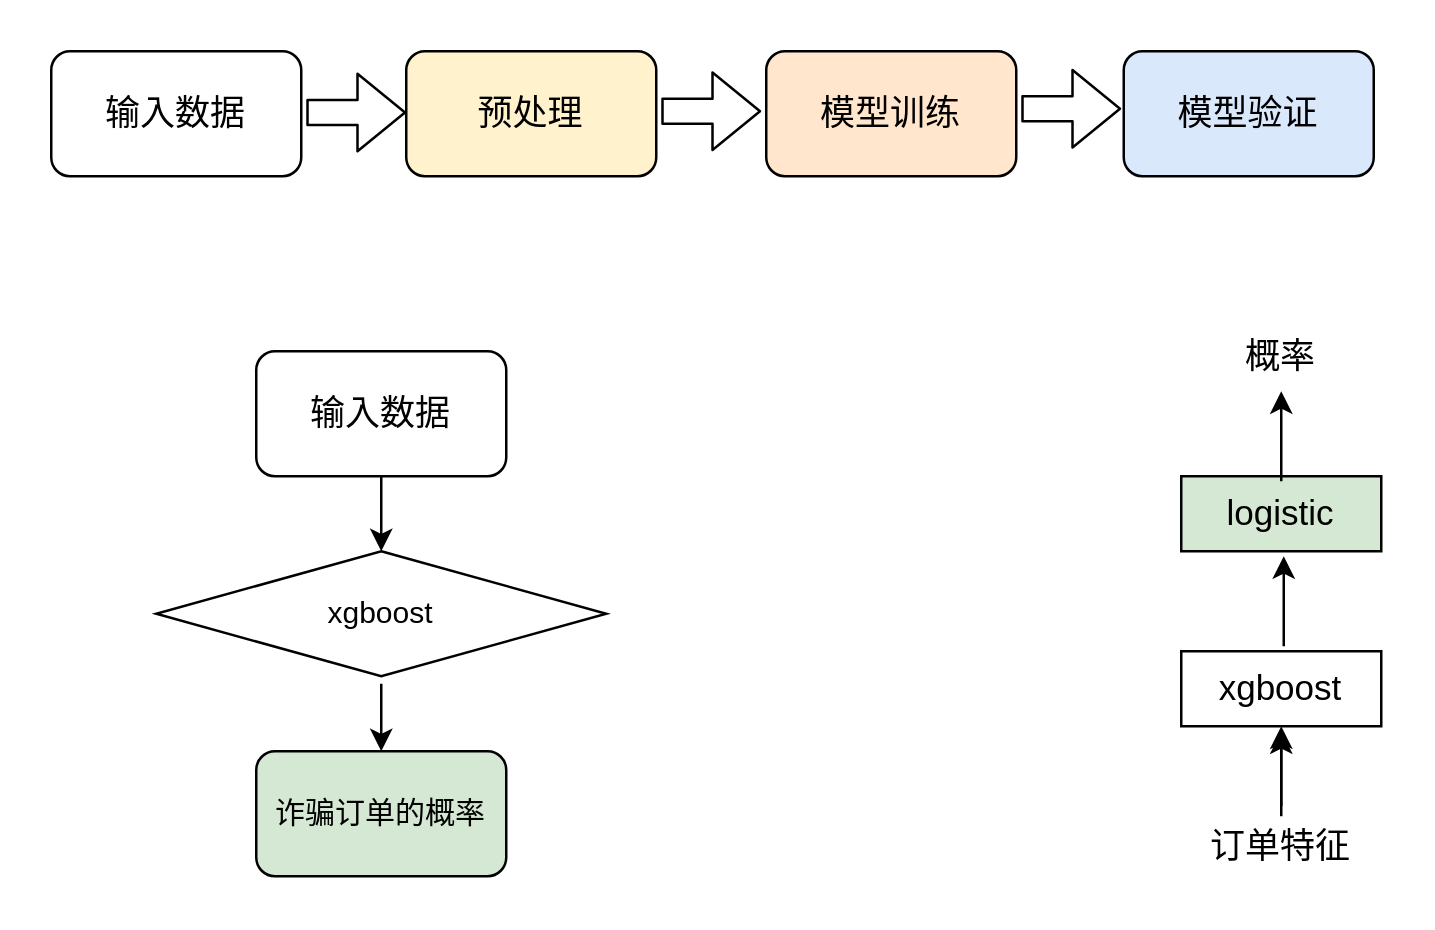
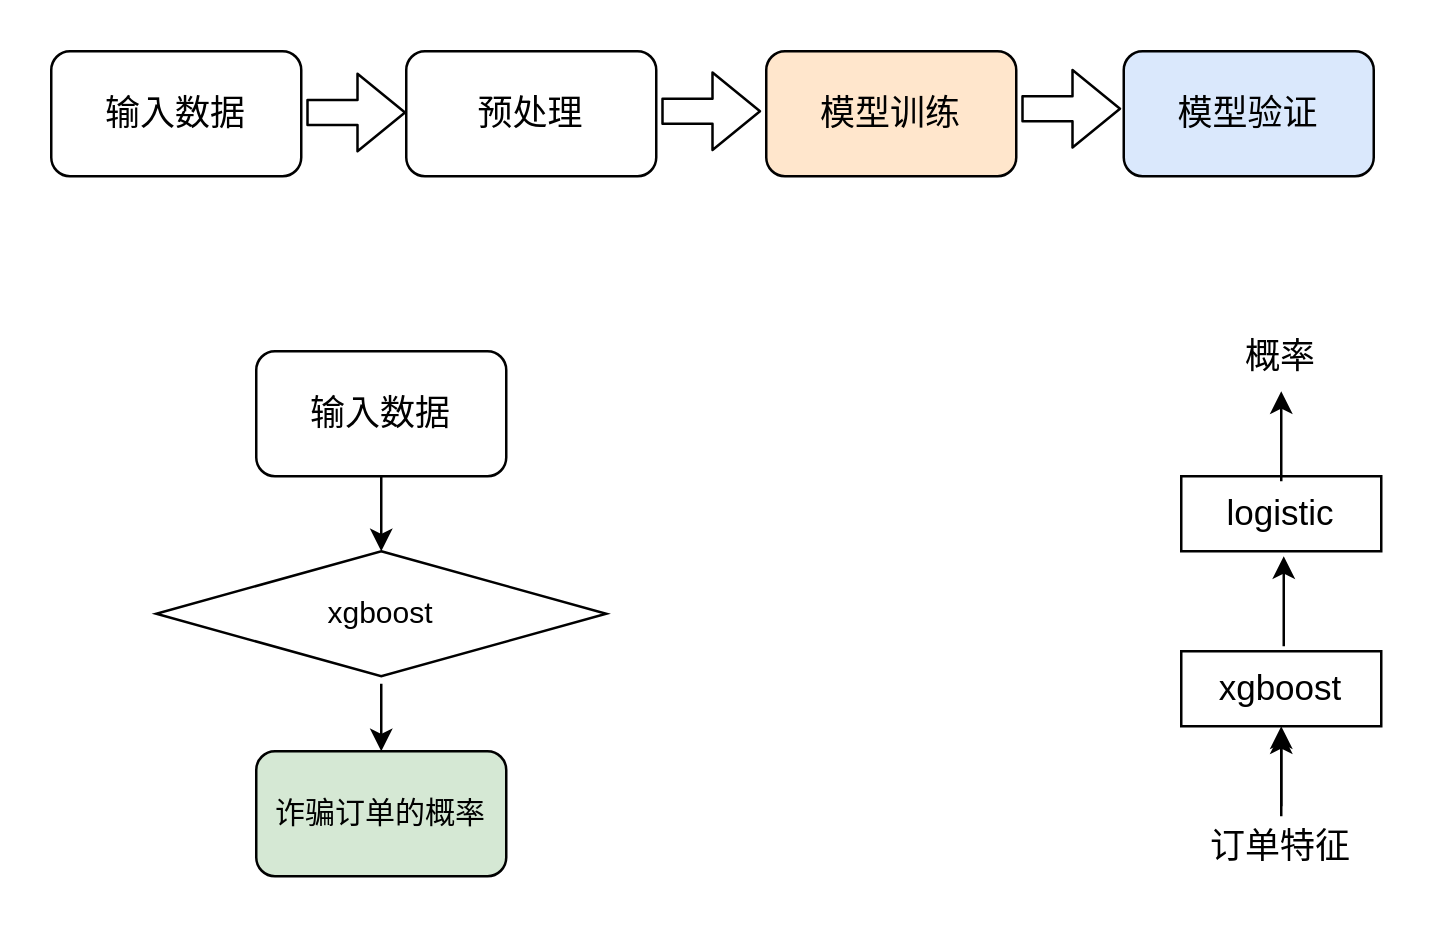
(531, 114) -> (531, 114)
(1281, 514) -> (1281, 514)
